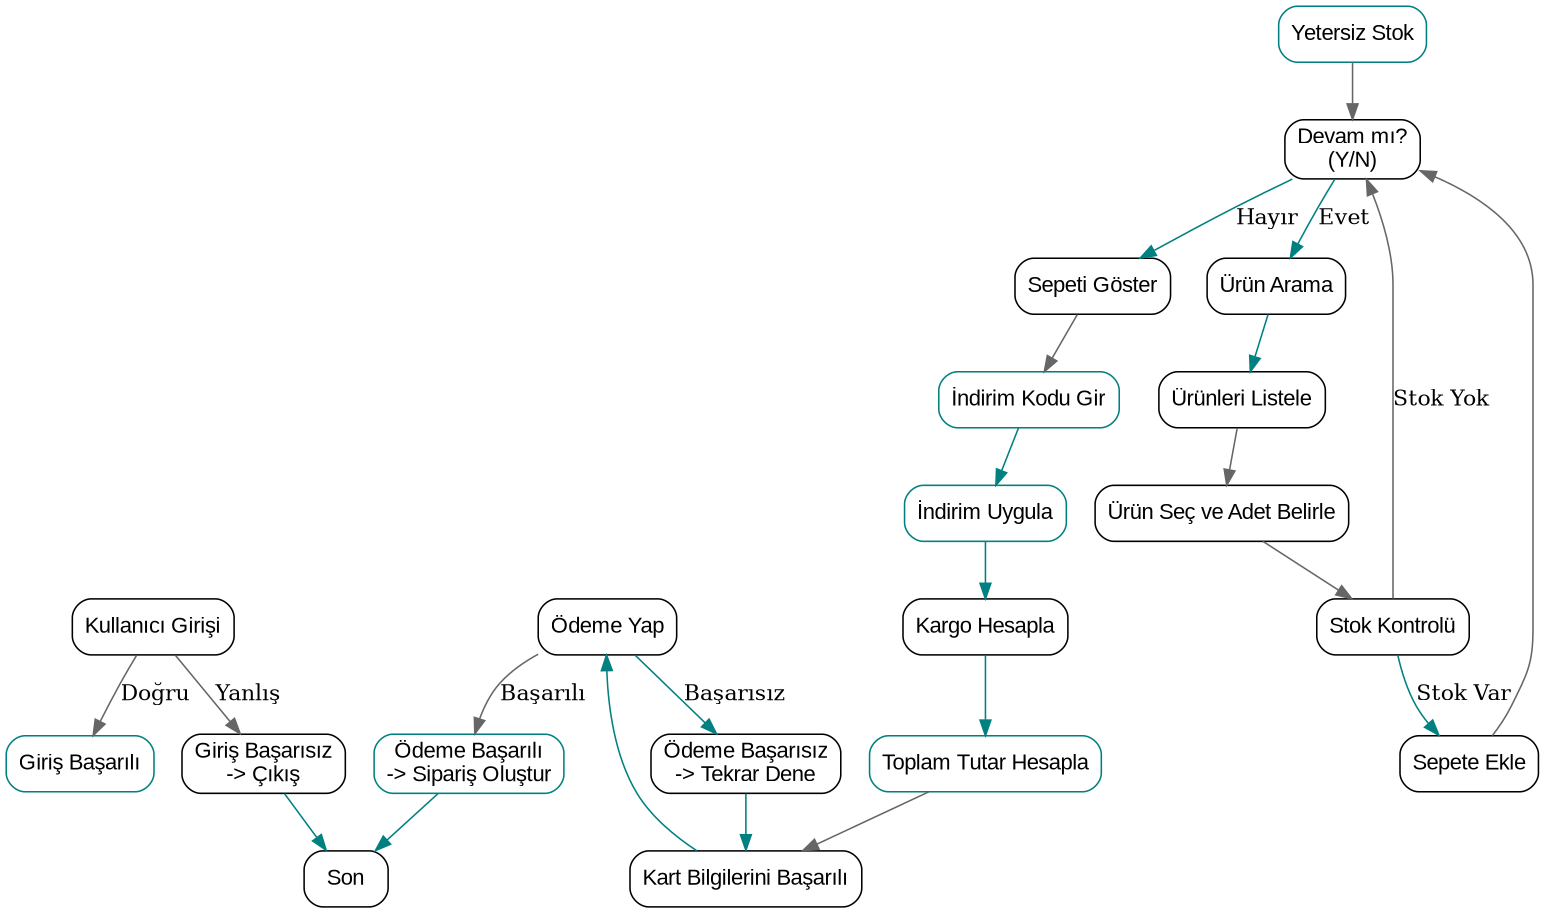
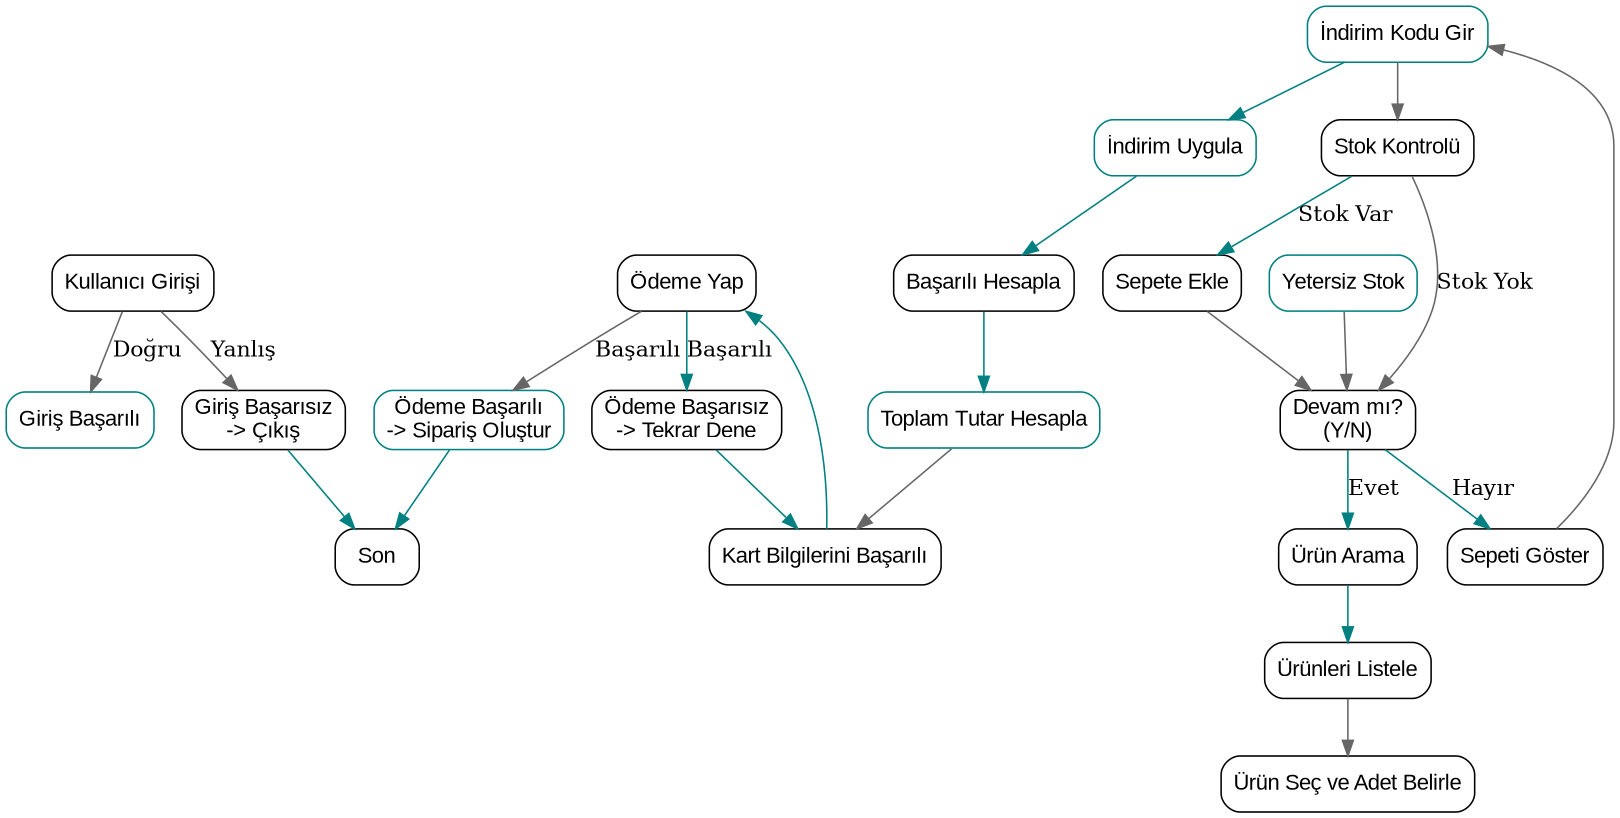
(1301, 566) -> (1398, 83)
(985, 627) -> (984, 283)
(735, 695) -> (730, 351)
